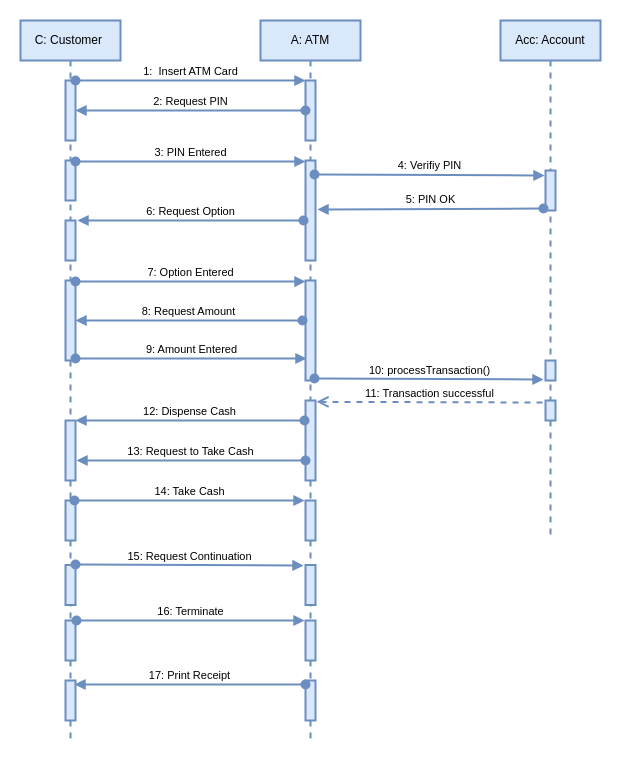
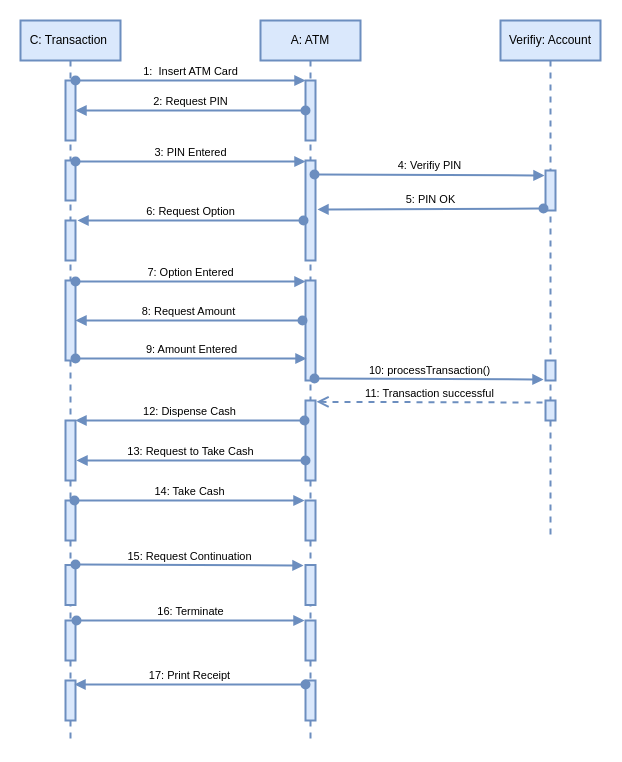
(71, 41) -> (71, 41)
(551, 41) -> (551, 41)
